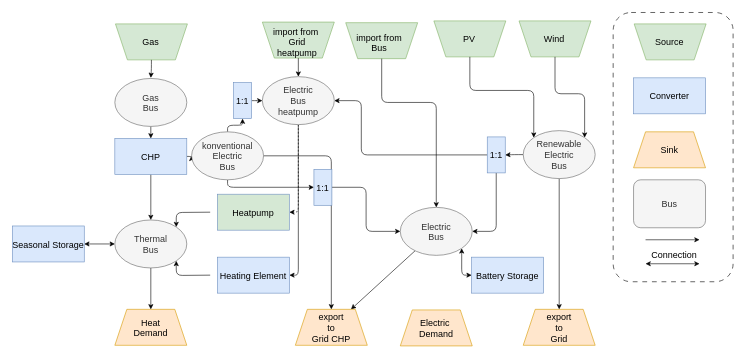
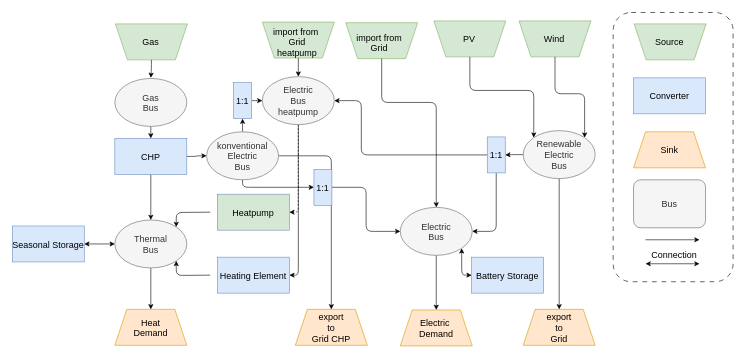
(379, 38) -> (379, 38)
(228, 156) -> (243, 156)
(402, 263) -> (437, 304)
